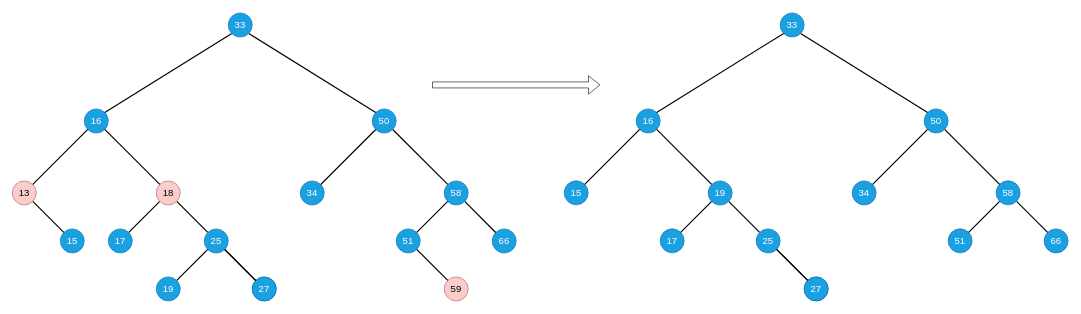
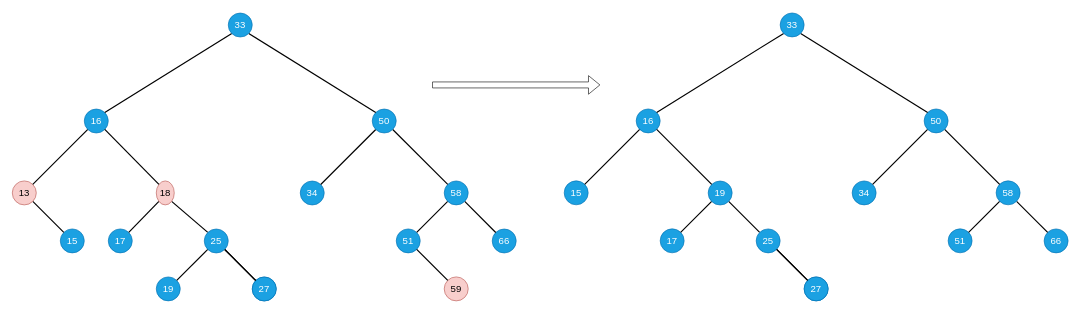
(168, 193) -> (165, 193)
